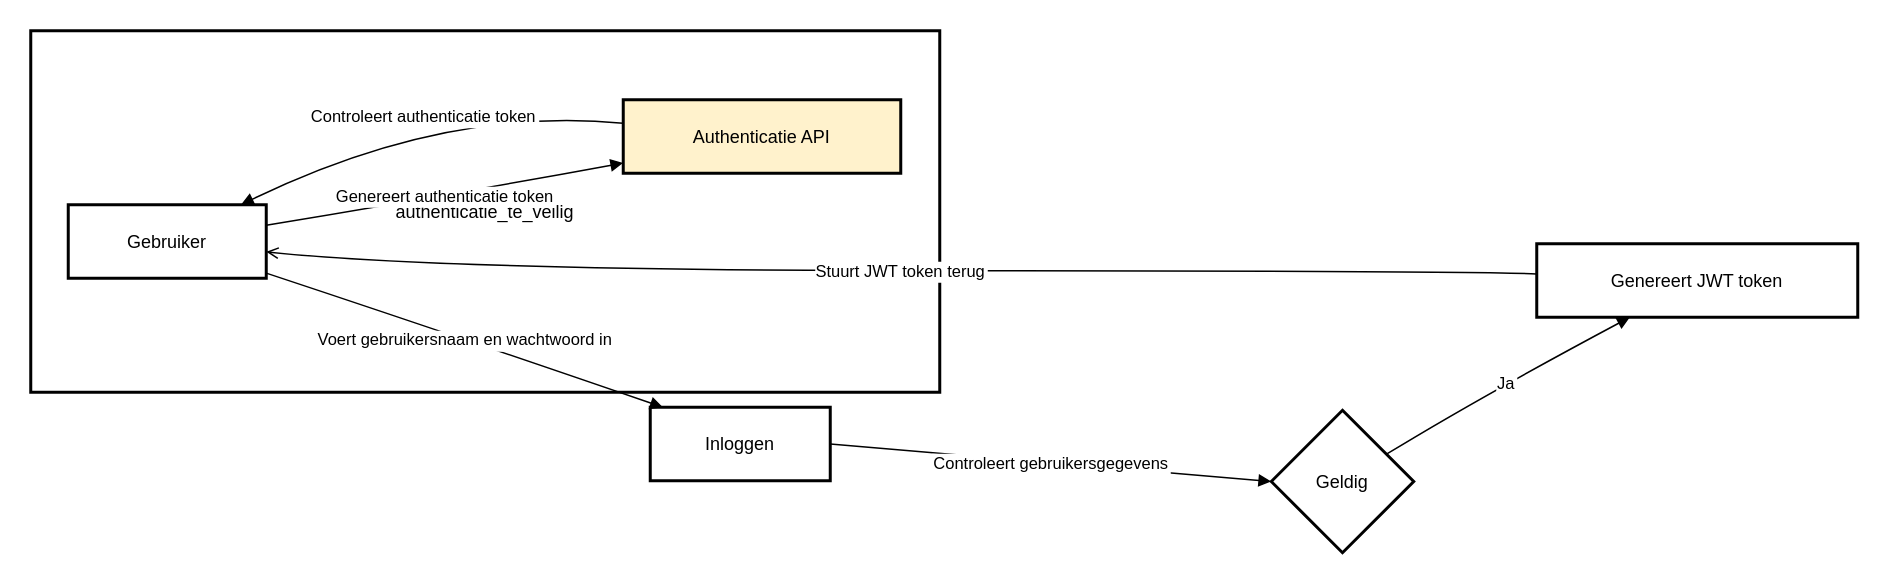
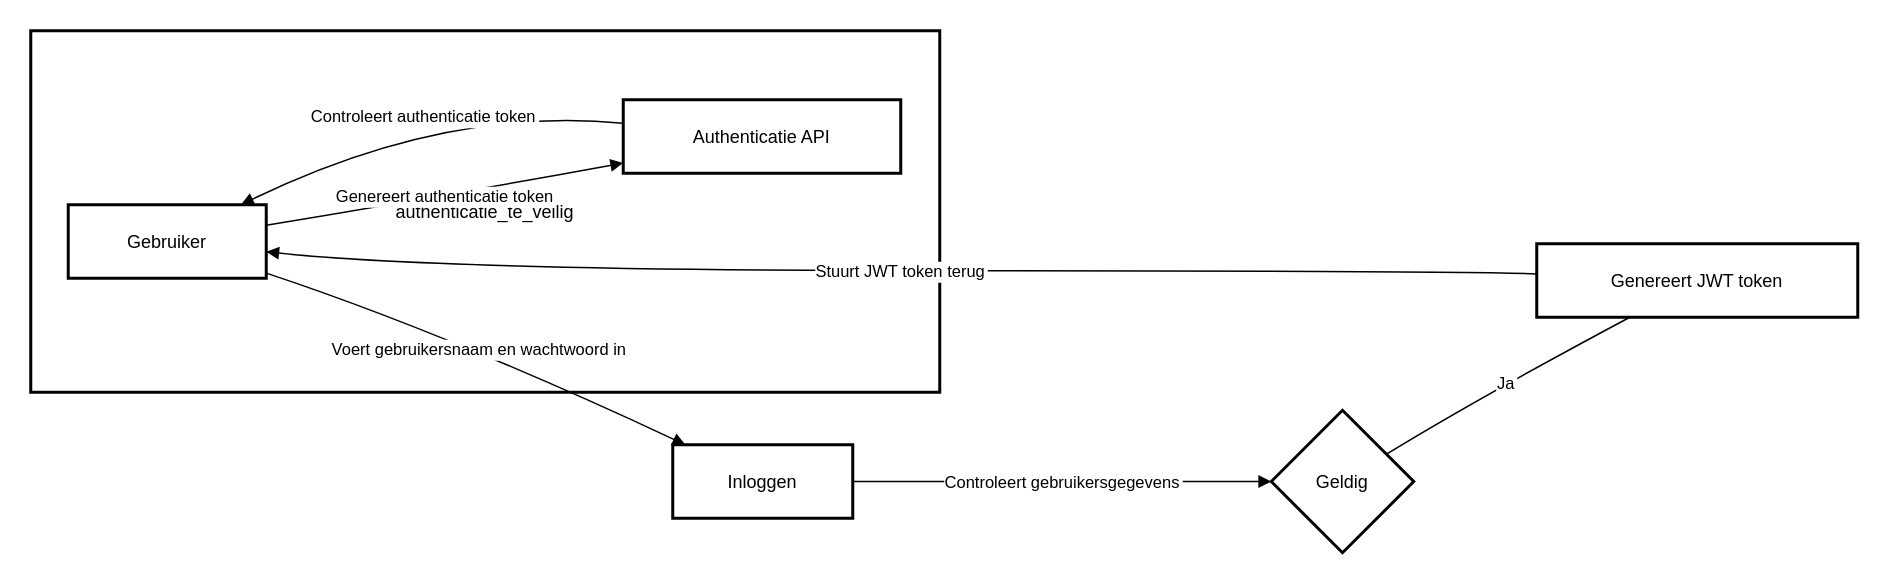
(762, 137) -> (762, 137)
(275, 253) -> (279, 253)
(1618, 323) -> (1623, 321)
(740, 444) -> (763, 482)
